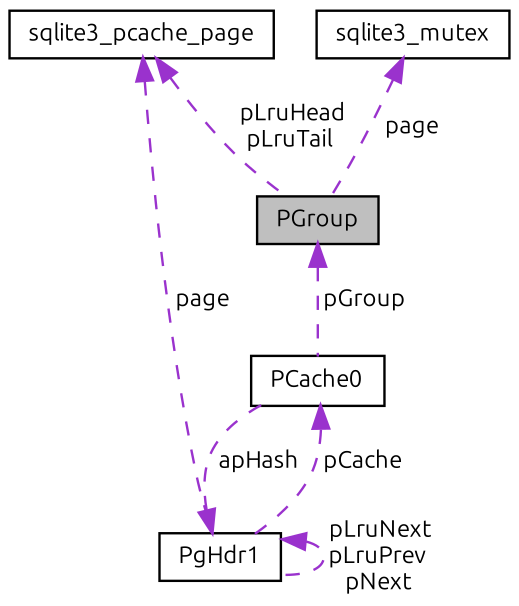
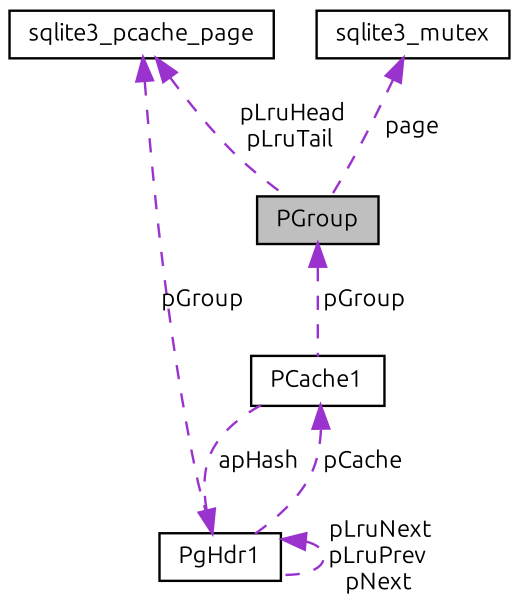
(200, 300) -> (200, 300)
(318, 381) -> (318, 381)
